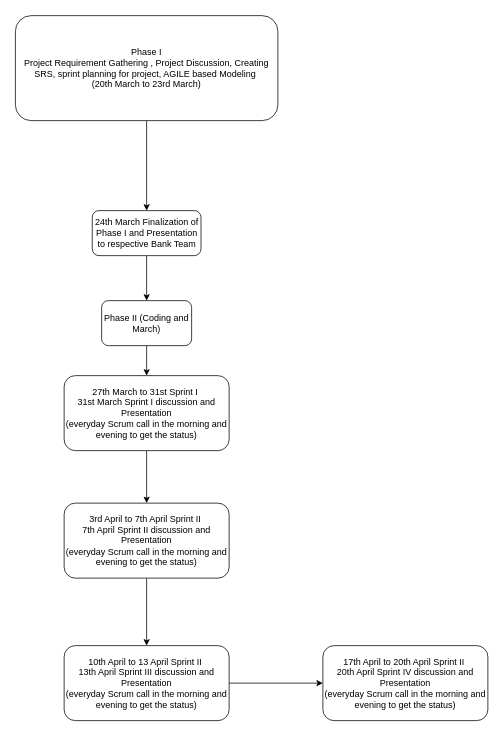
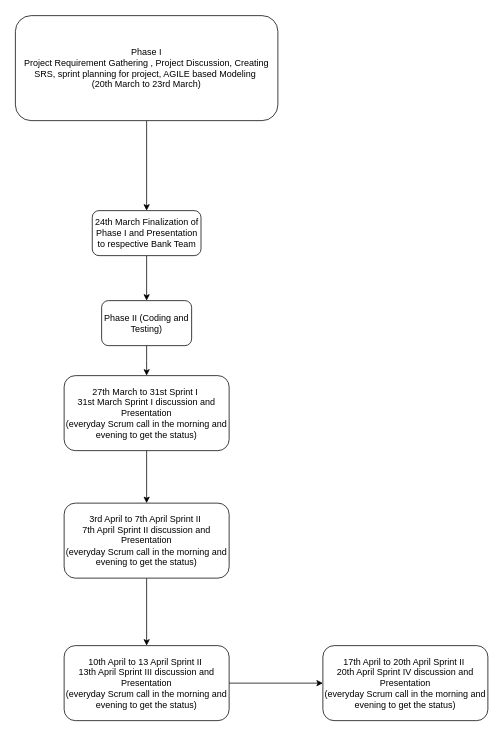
(147, 323) -> (147, 323)
